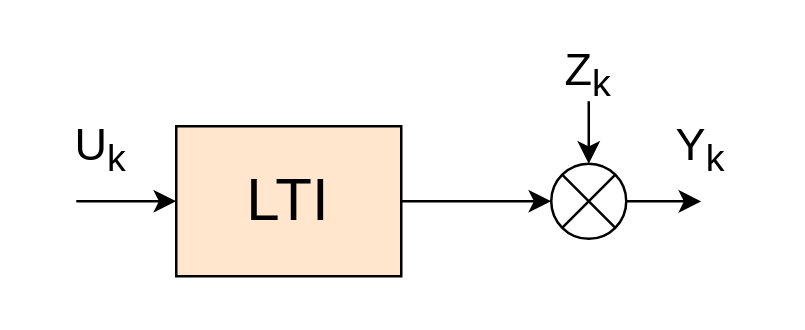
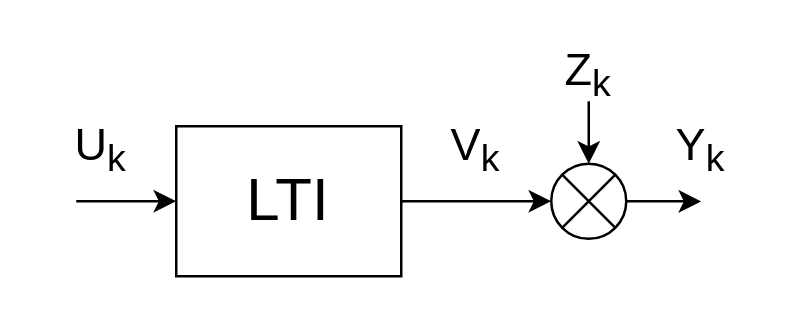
none -> (476, 151)
(289, 201) -> (289, 201)
